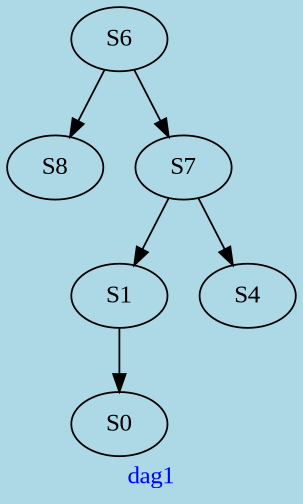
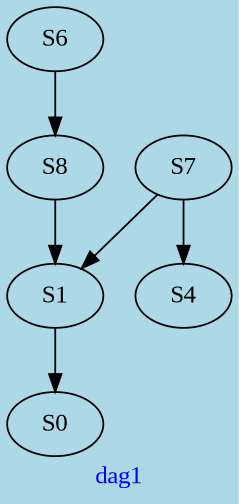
(147, 95) -> none
none -> (55, 223)
